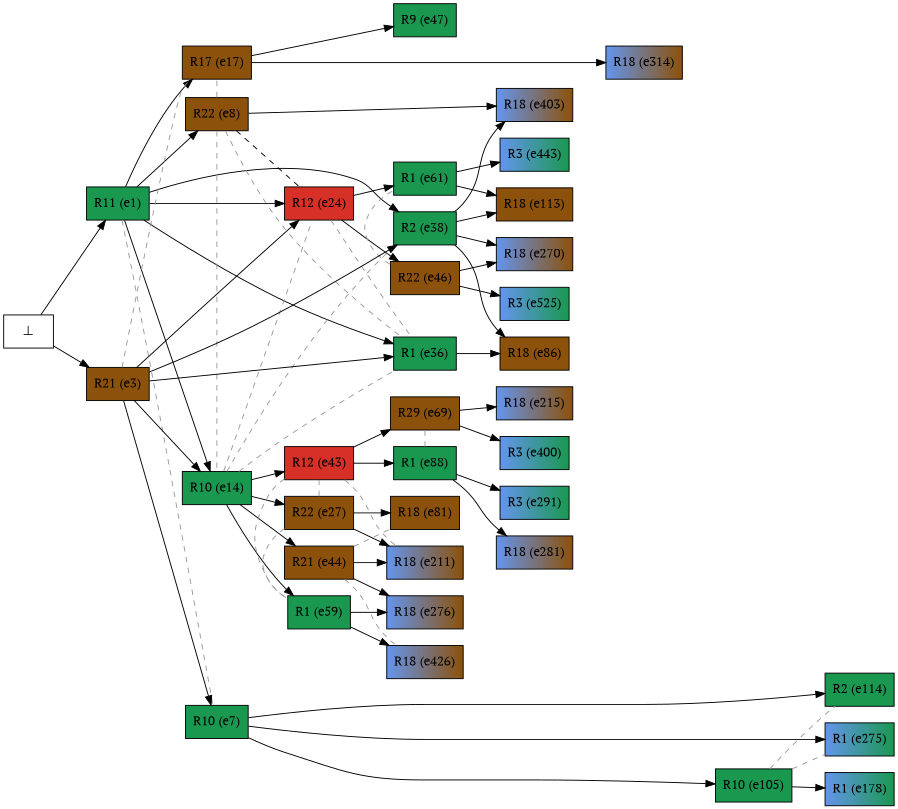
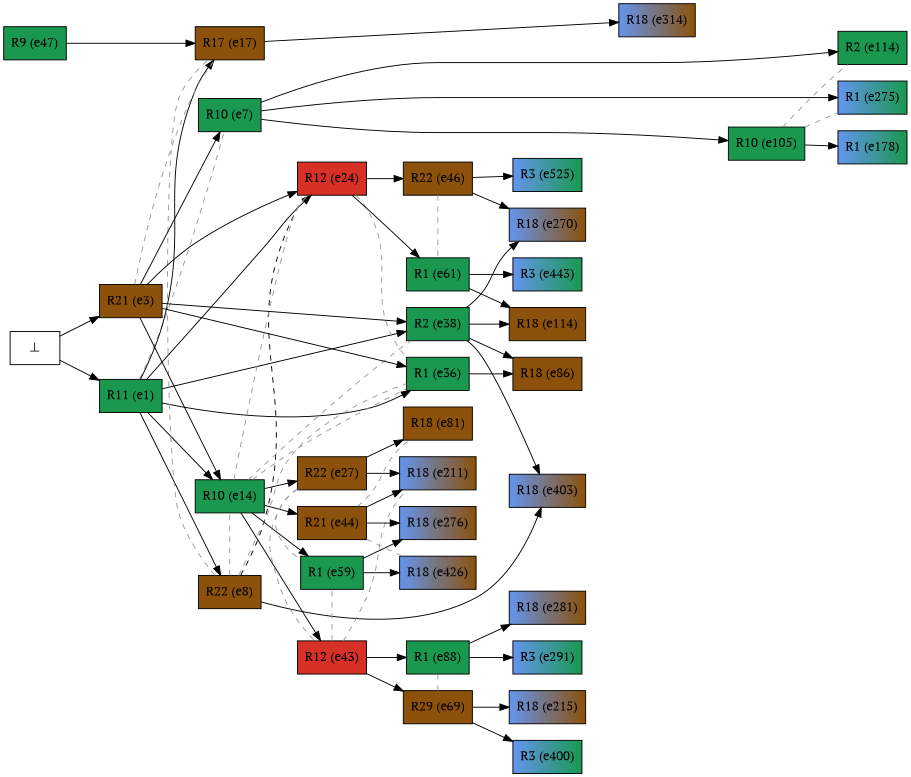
(318, 42) -> (126, 43)
(535, 204) -> (547, 324)
